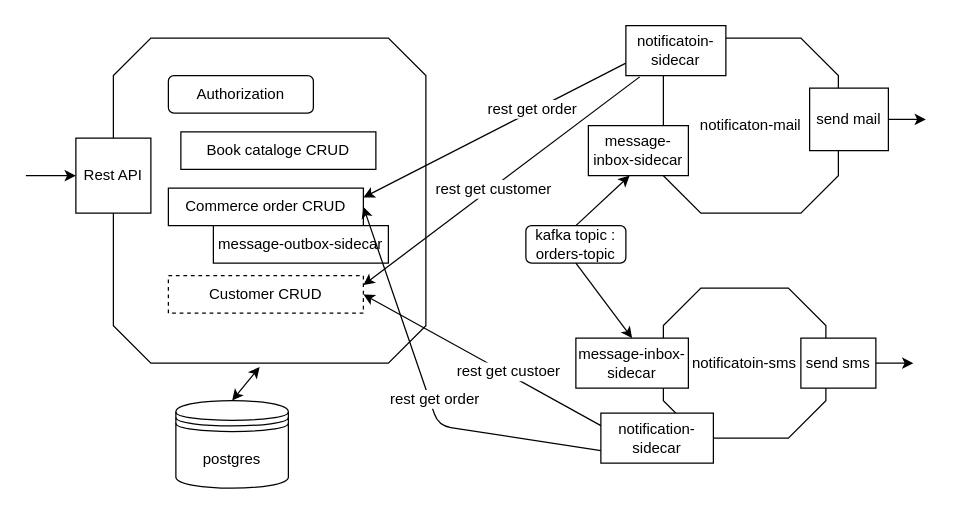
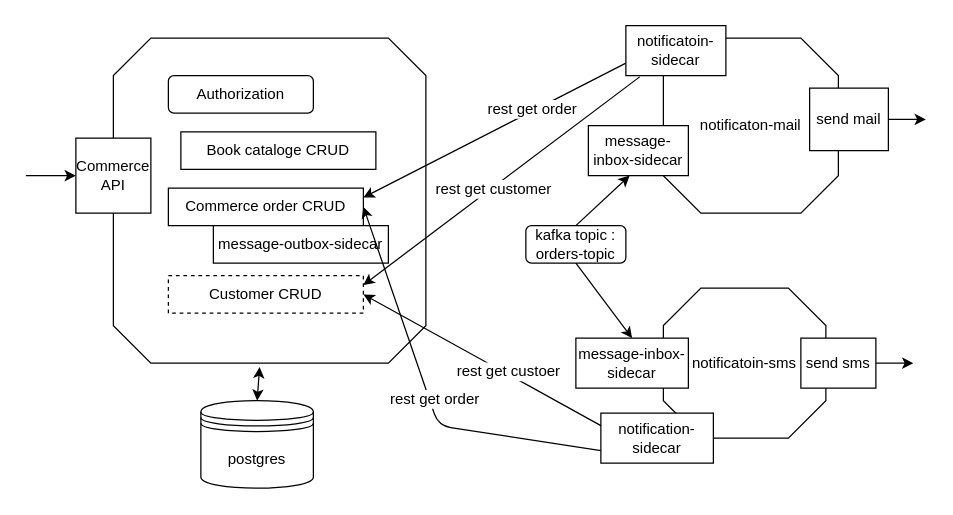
(113, 176) -> (113, 176)
(232, 444) -> (257, 444)
